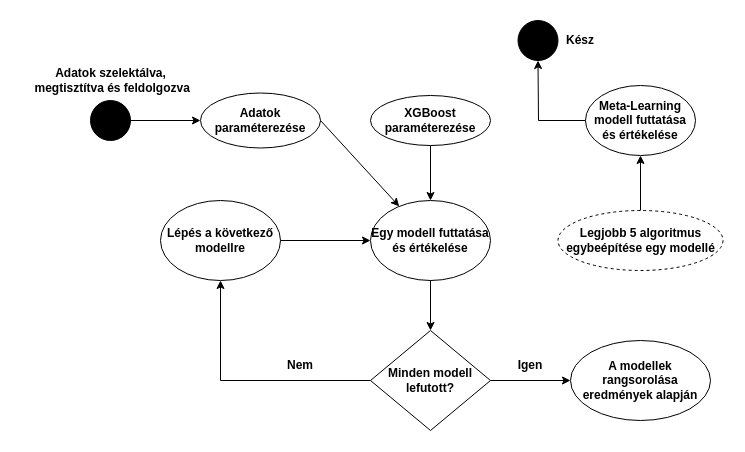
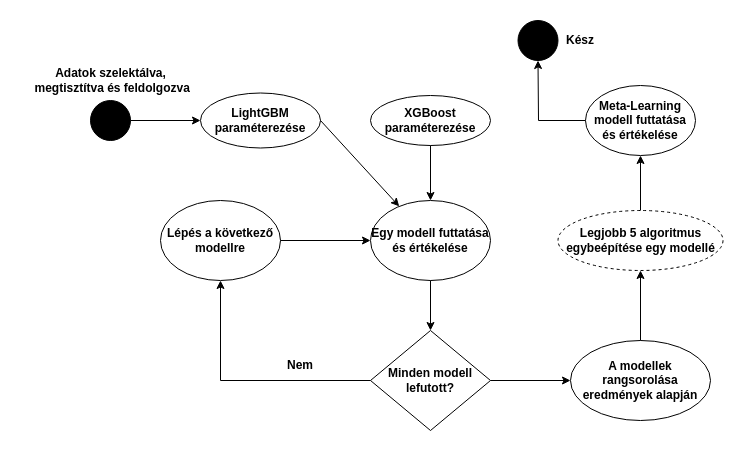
(261, 121) -> (261, 121)
none -> (641, 309)
(531, 366) -> none
